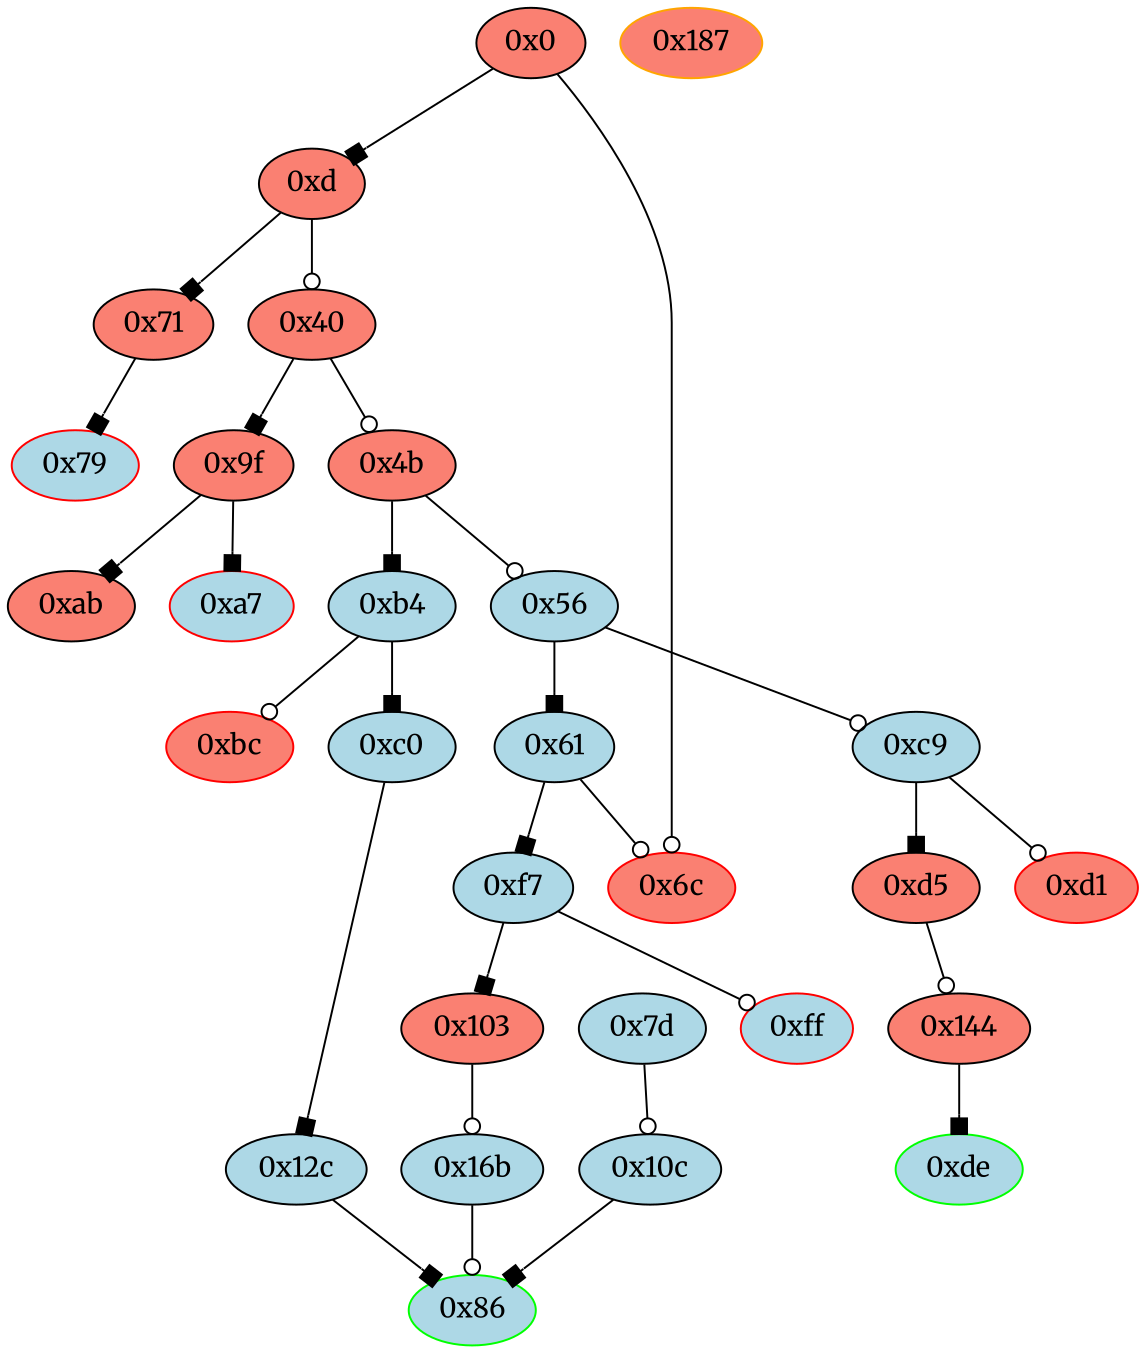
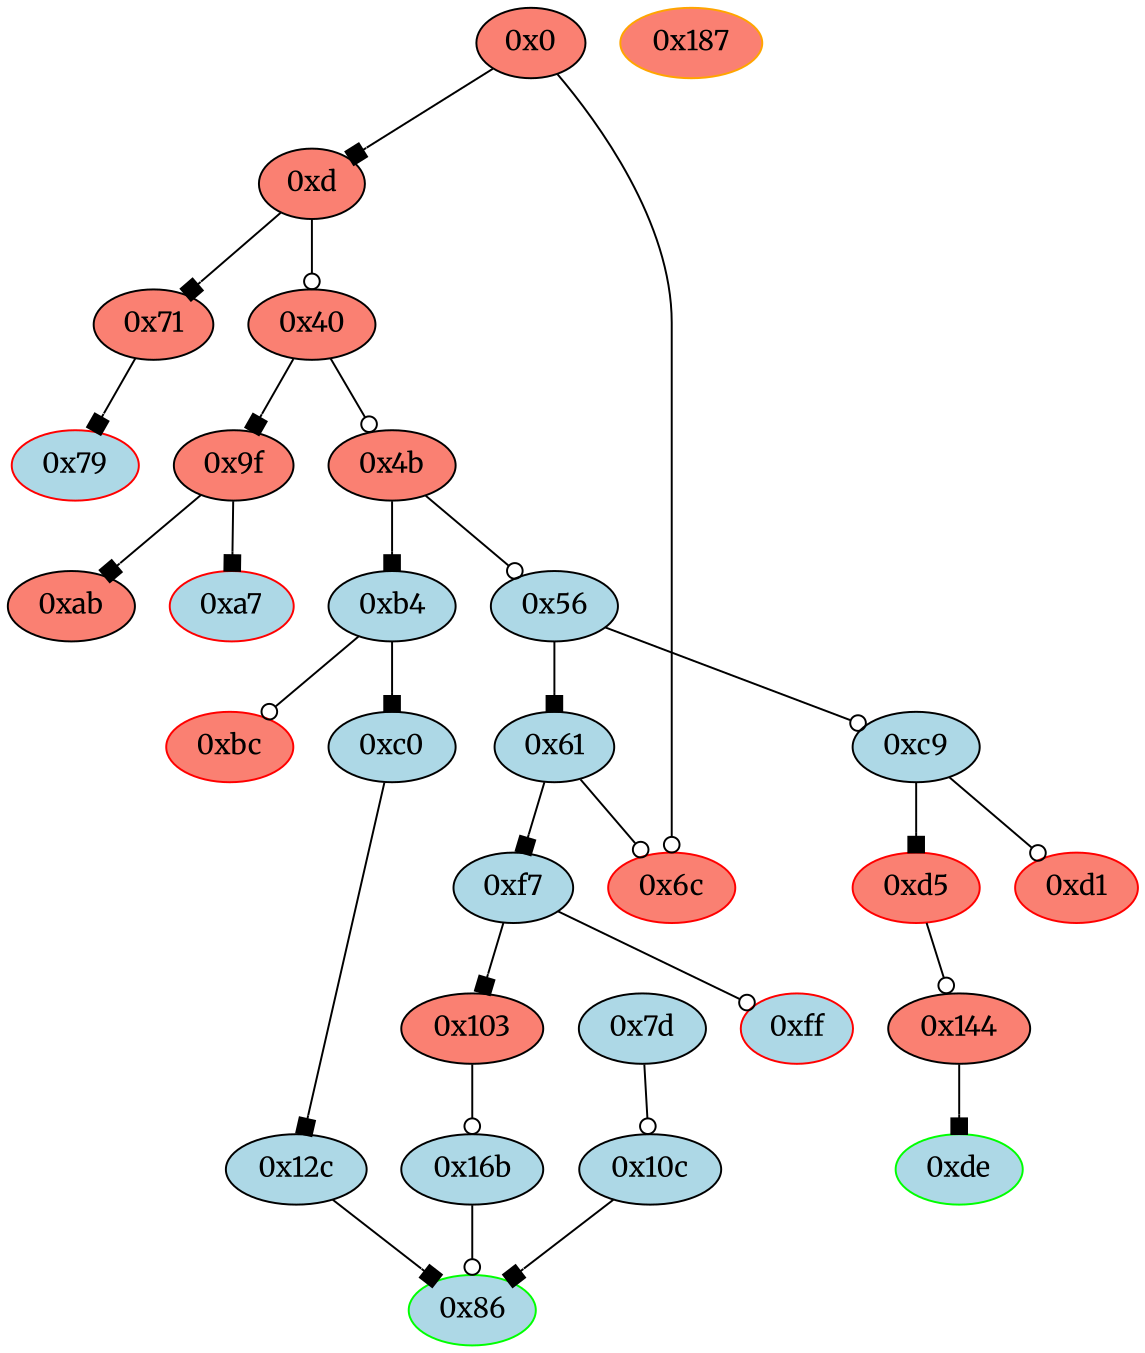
(916, 888) -> (916, 888)
